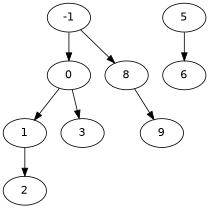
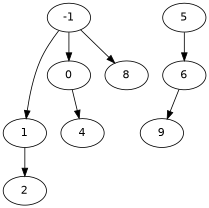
(49, 101) -> (37, 68)
(142, 101) -> (175, 100)
(83, 133) -> (83, 133)
